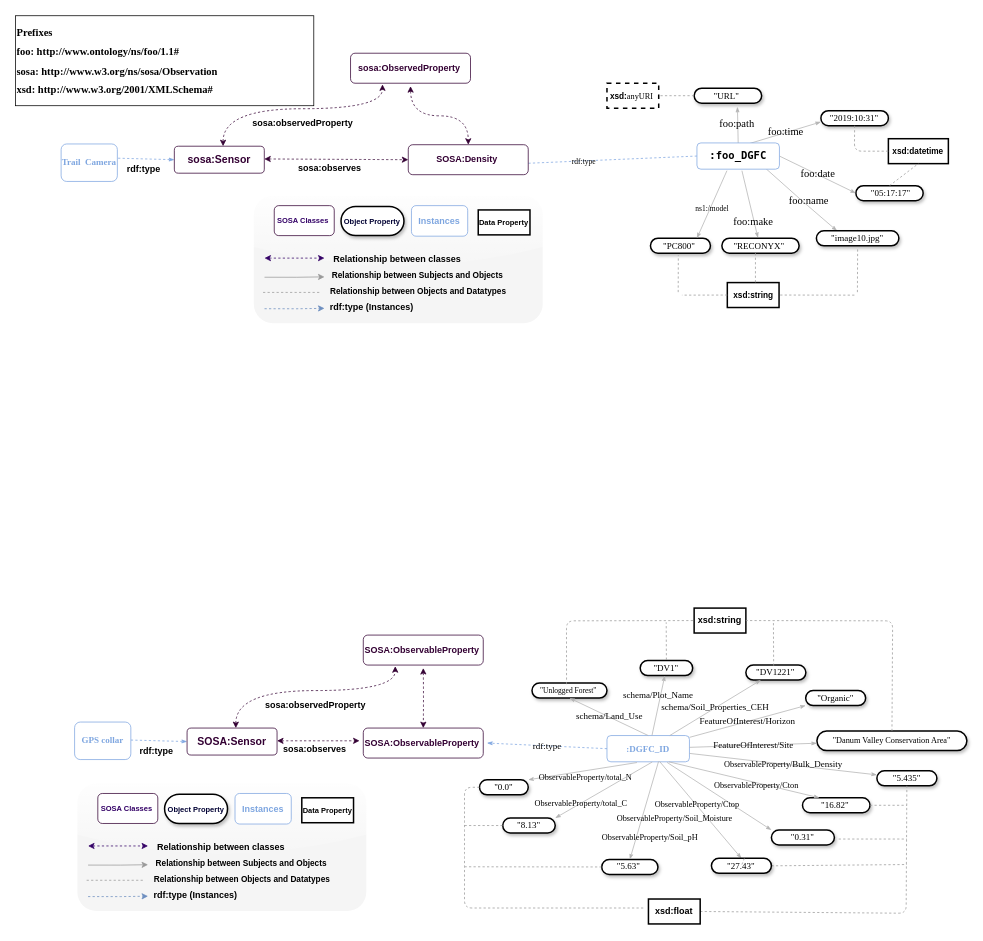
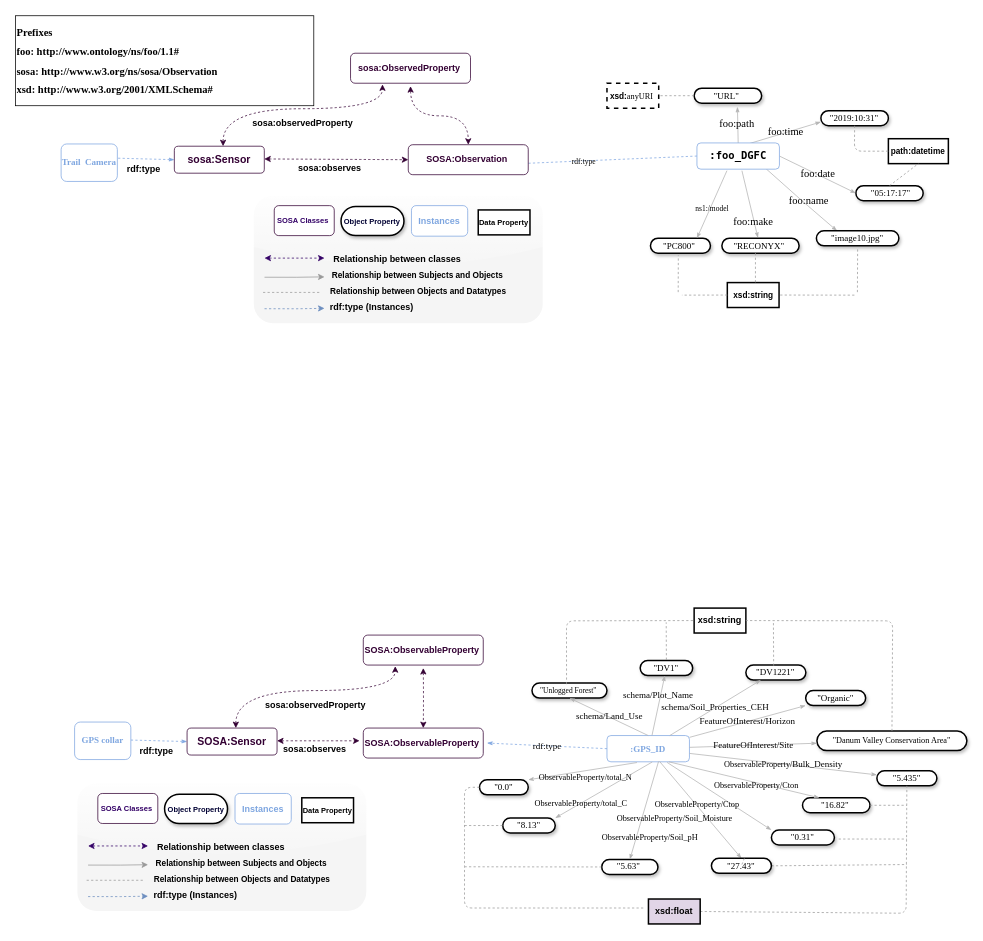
(918, 151) -> (918, 151)
(468, 159) -> (468, 159)
(648, 749) -> (648, 749)
(674, 911) -> (674, 911)
